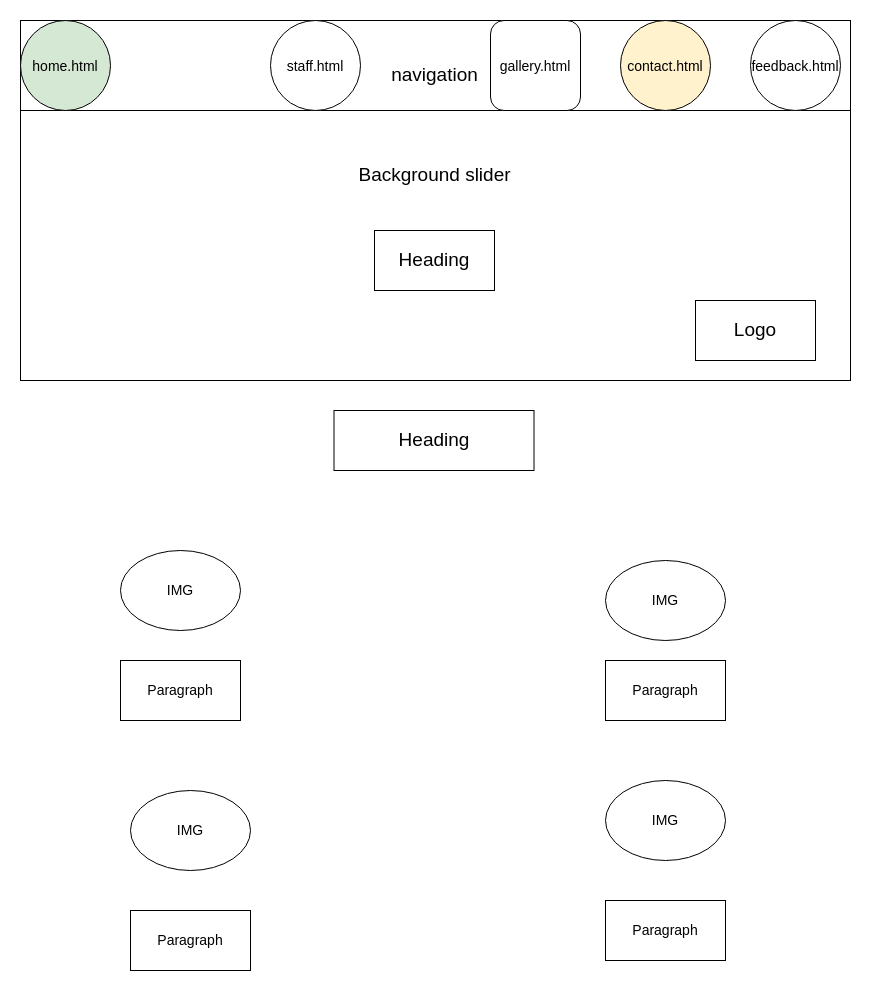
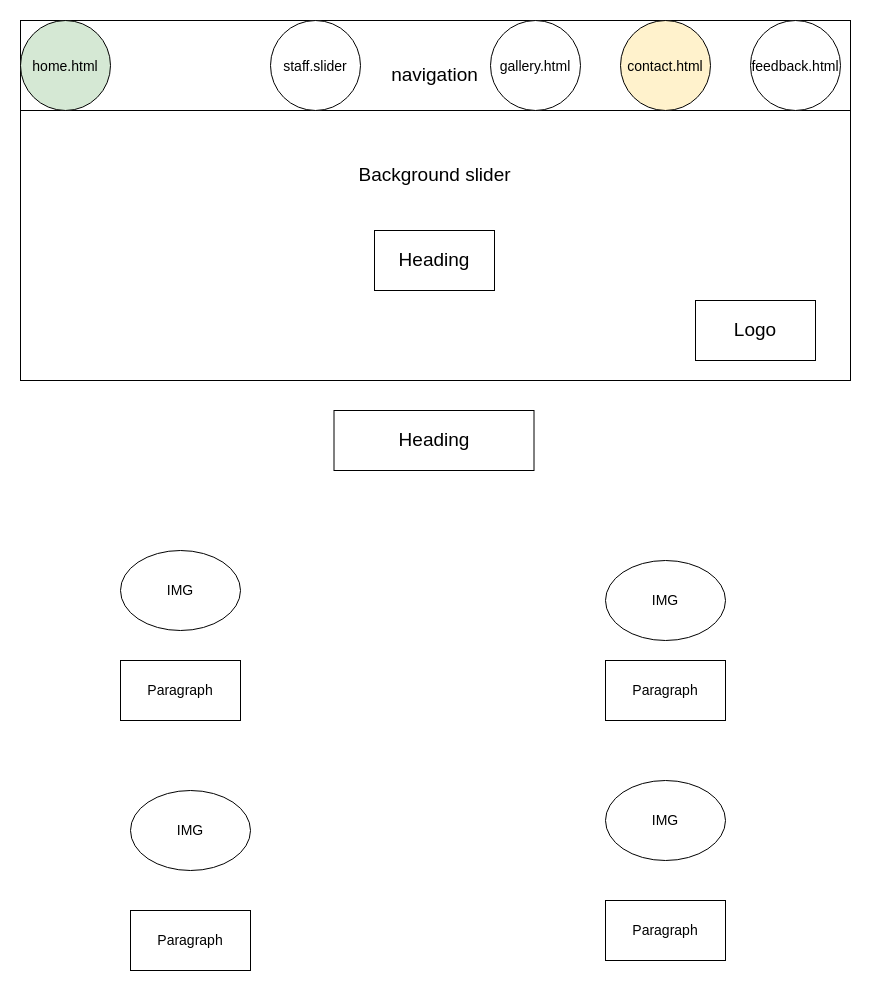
(316, 66) -> (316, 66)
(536, 66) -> (536, 66)
